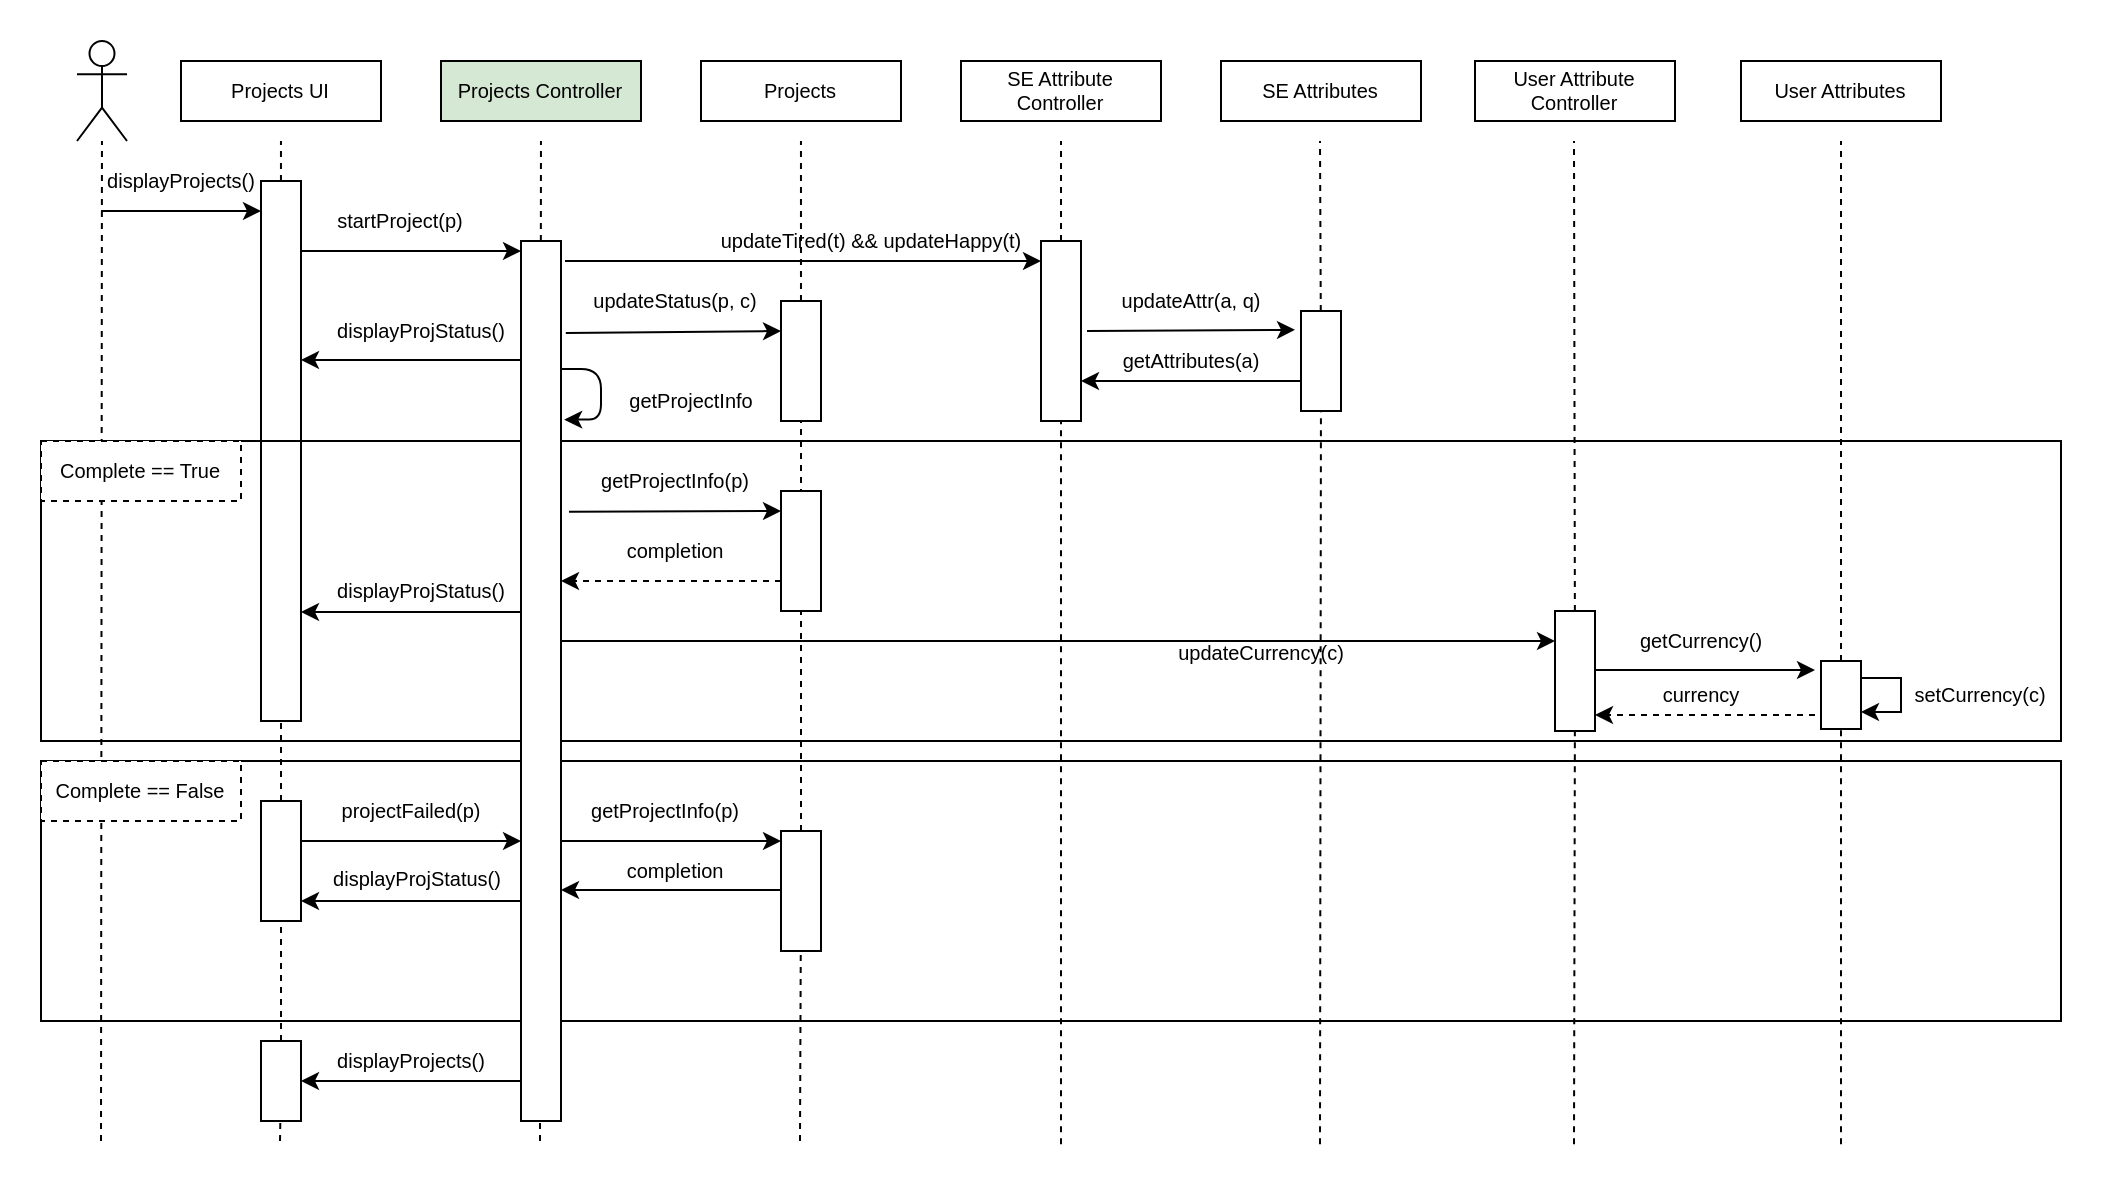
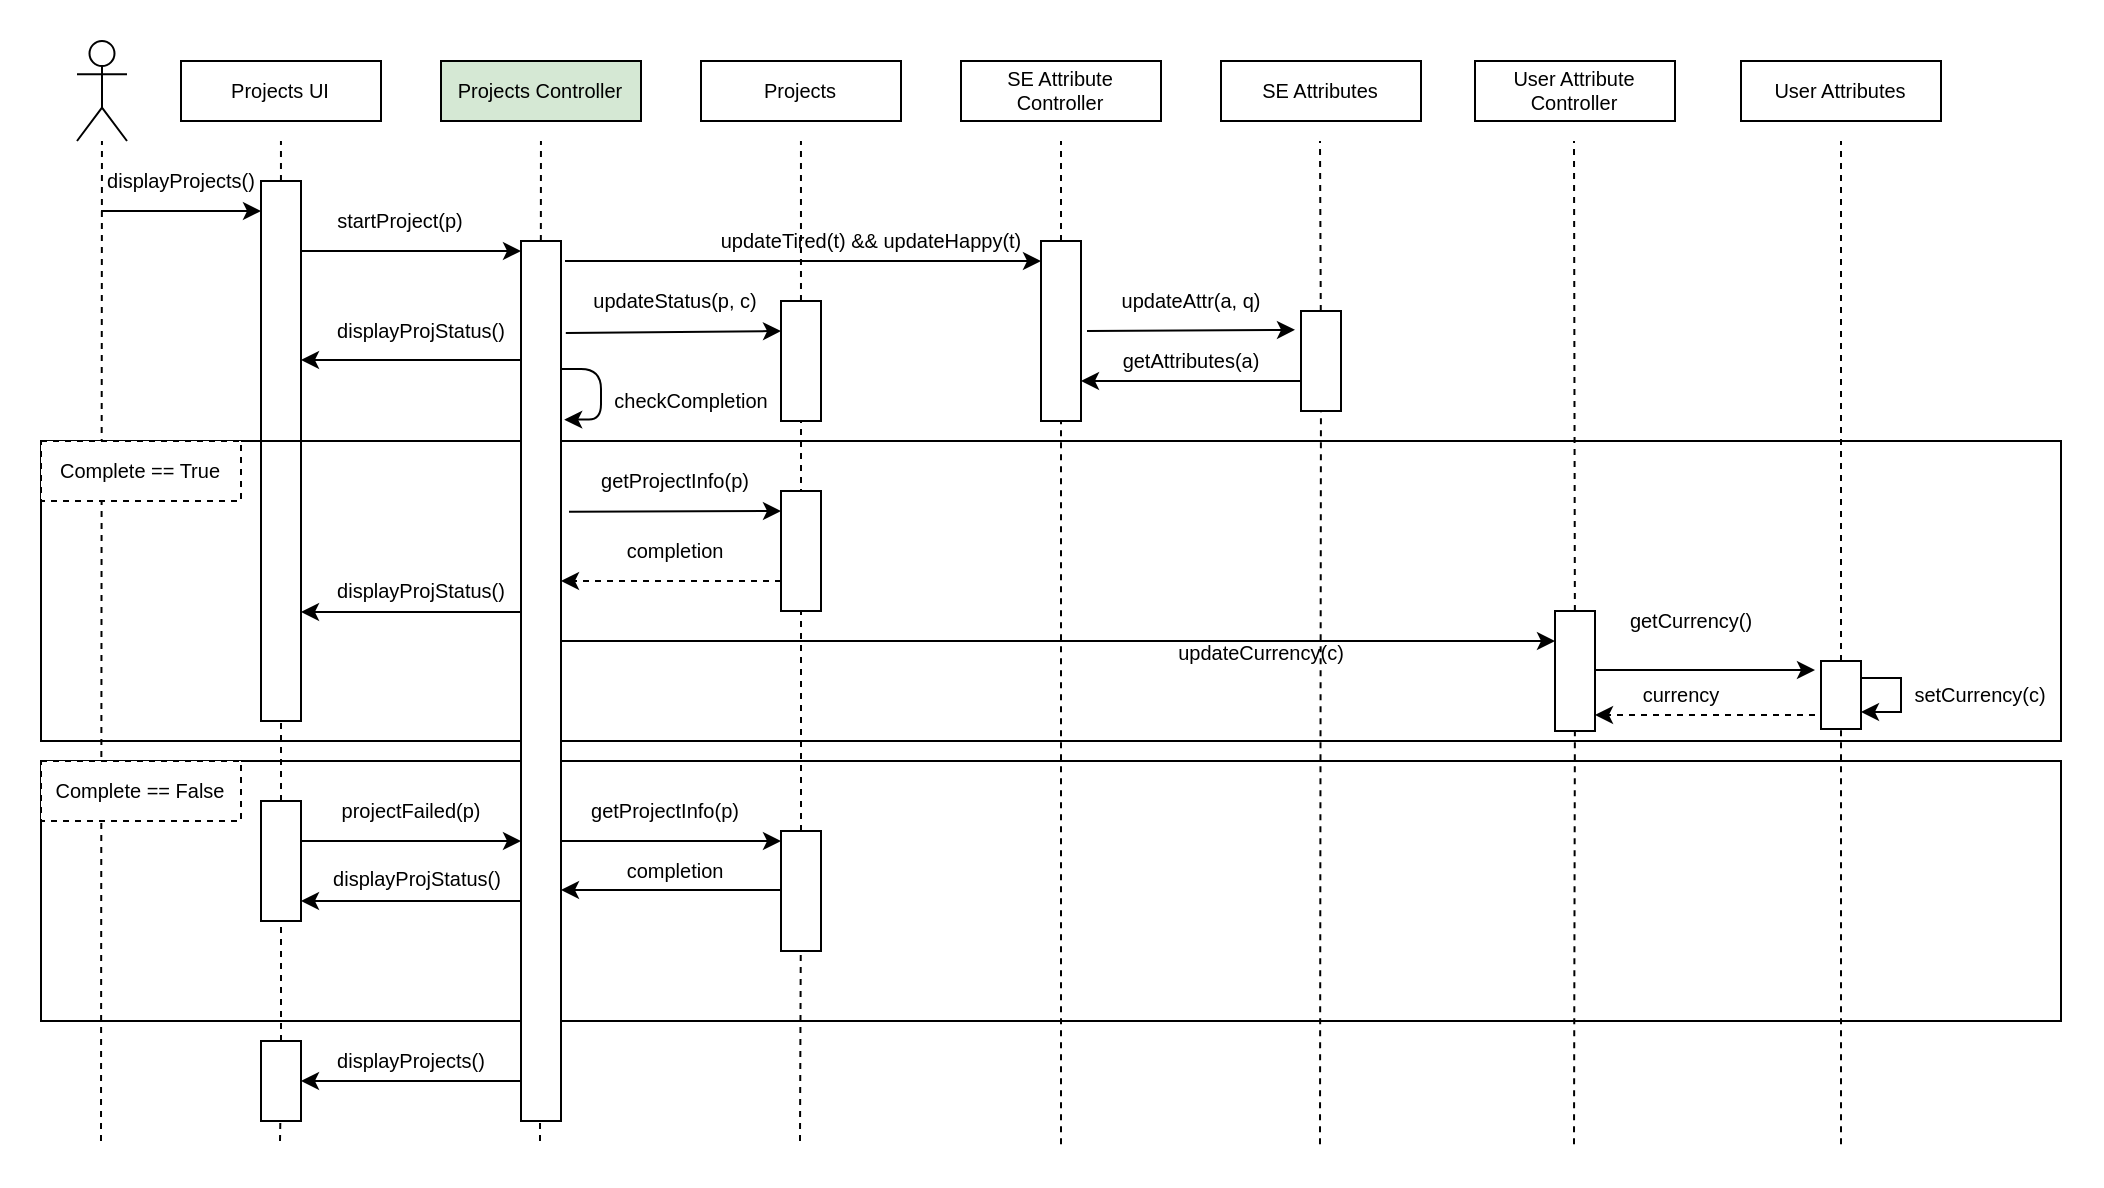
(692, 401) -> (692, 401)
(1701, 641) -> (1691, 621)
(1701, 695) -> (1681, 695)
